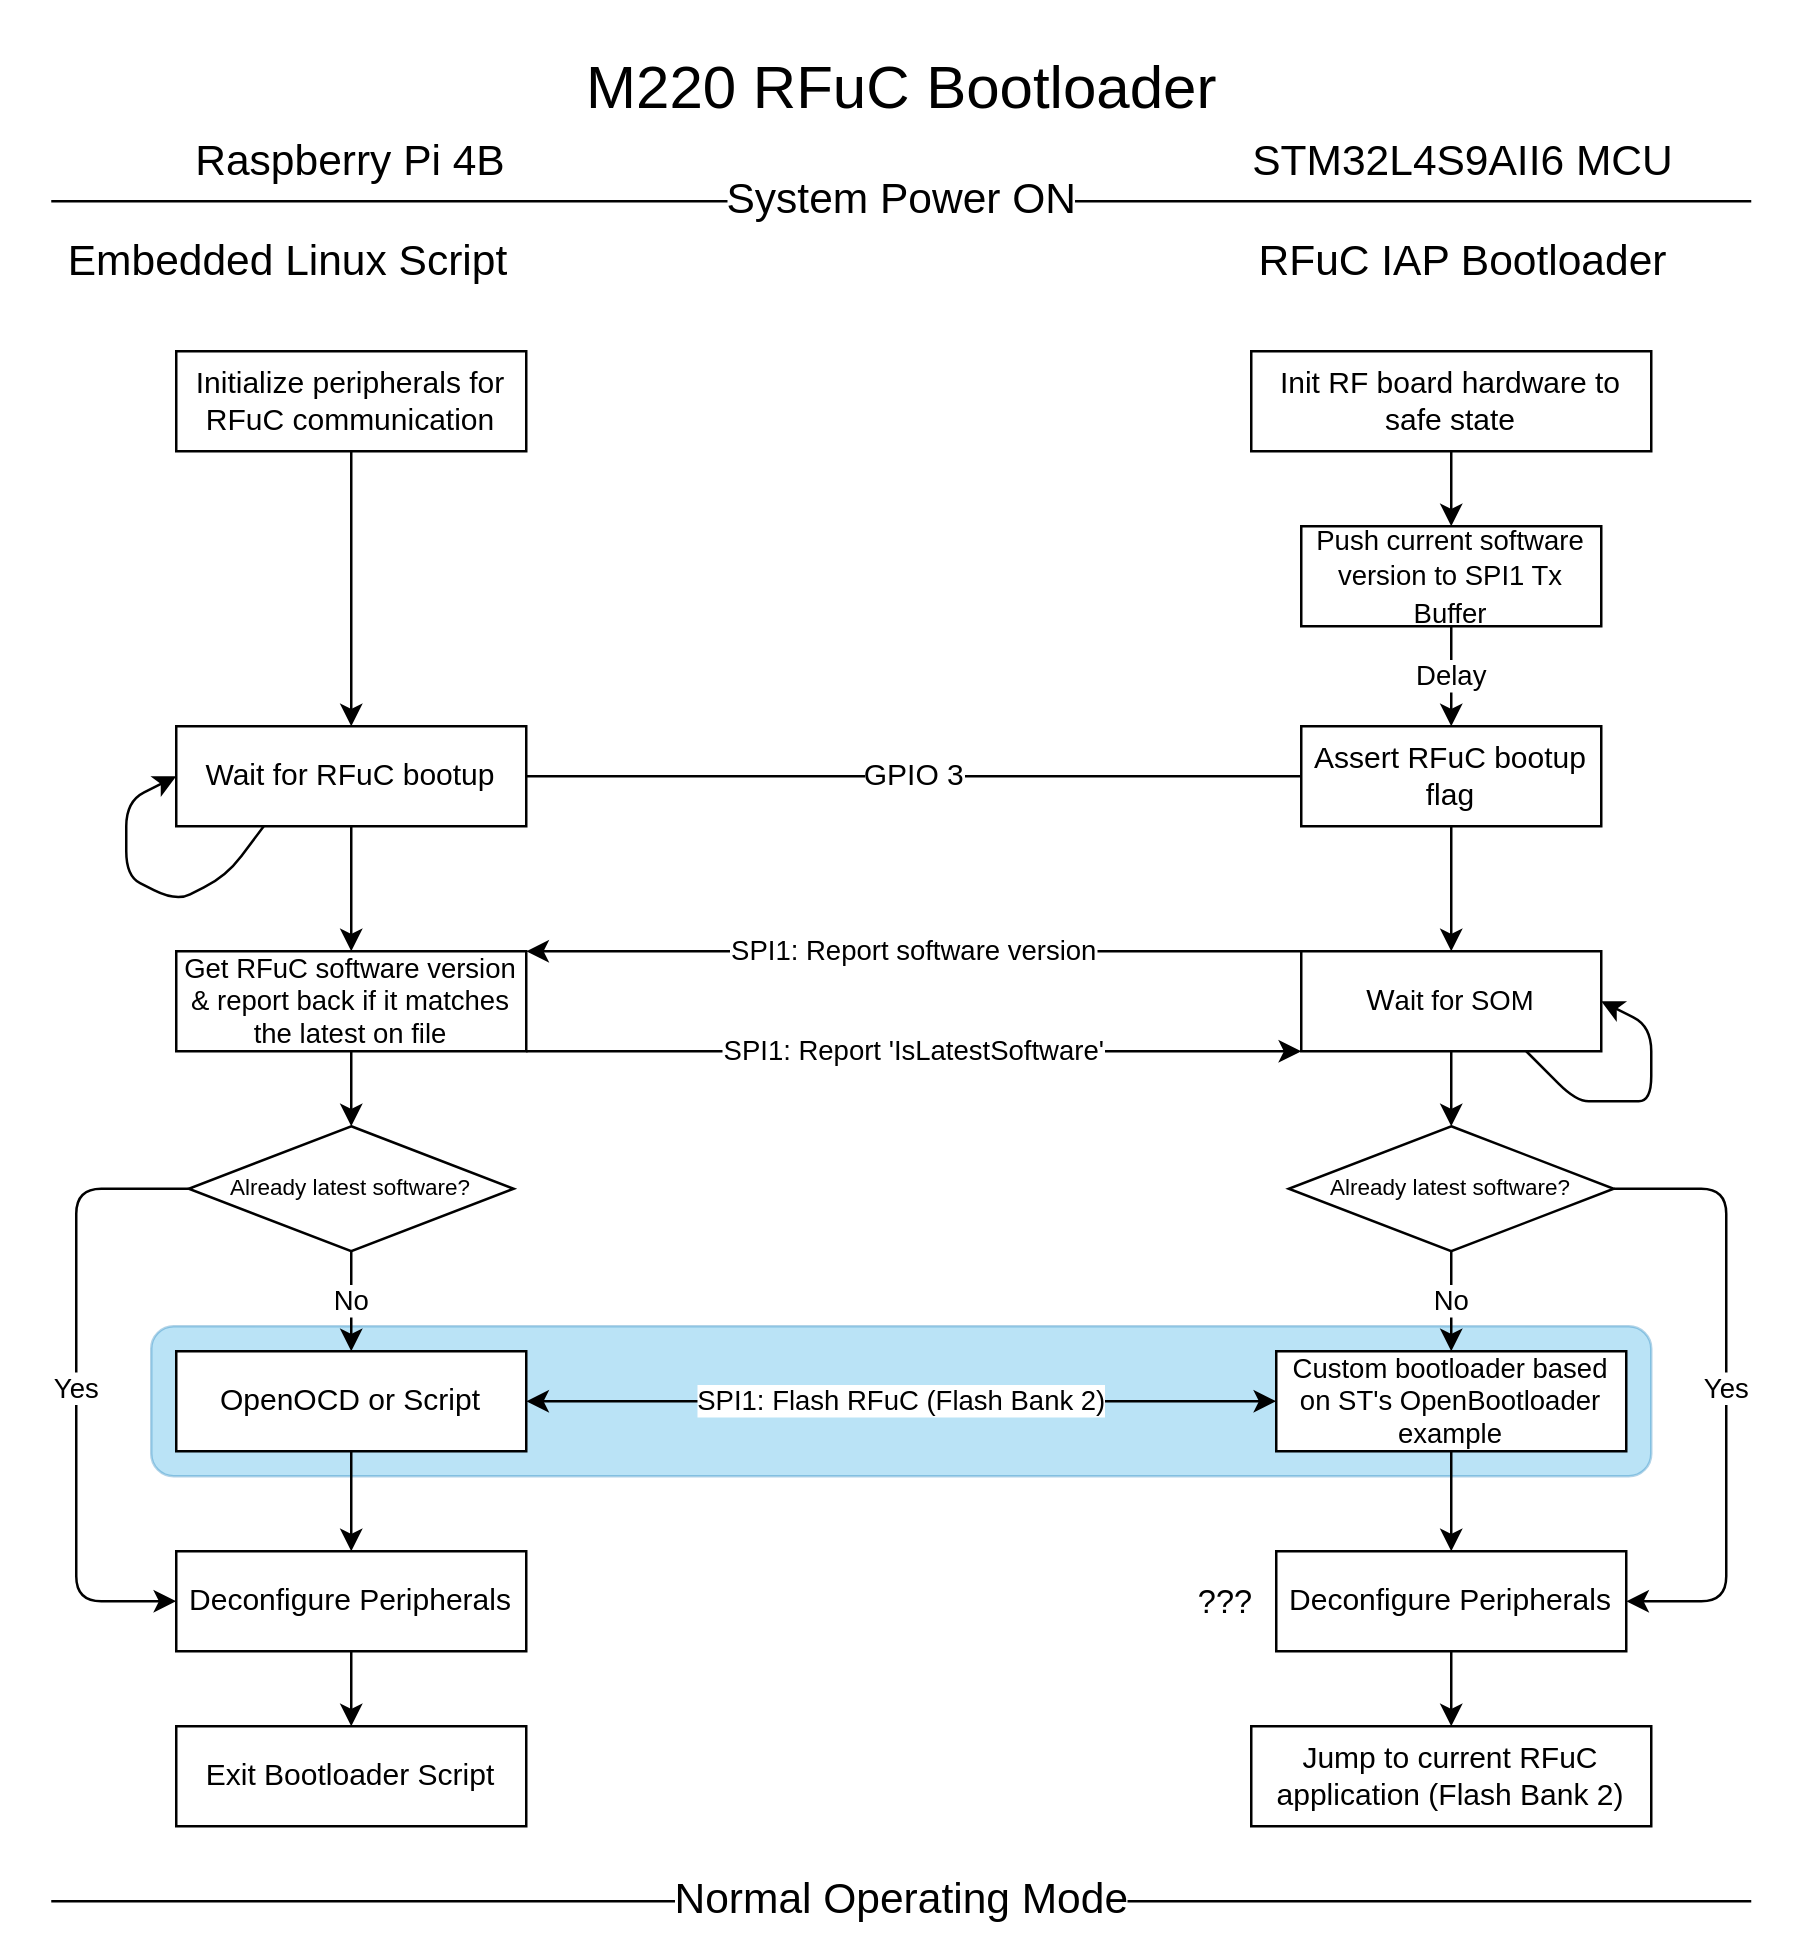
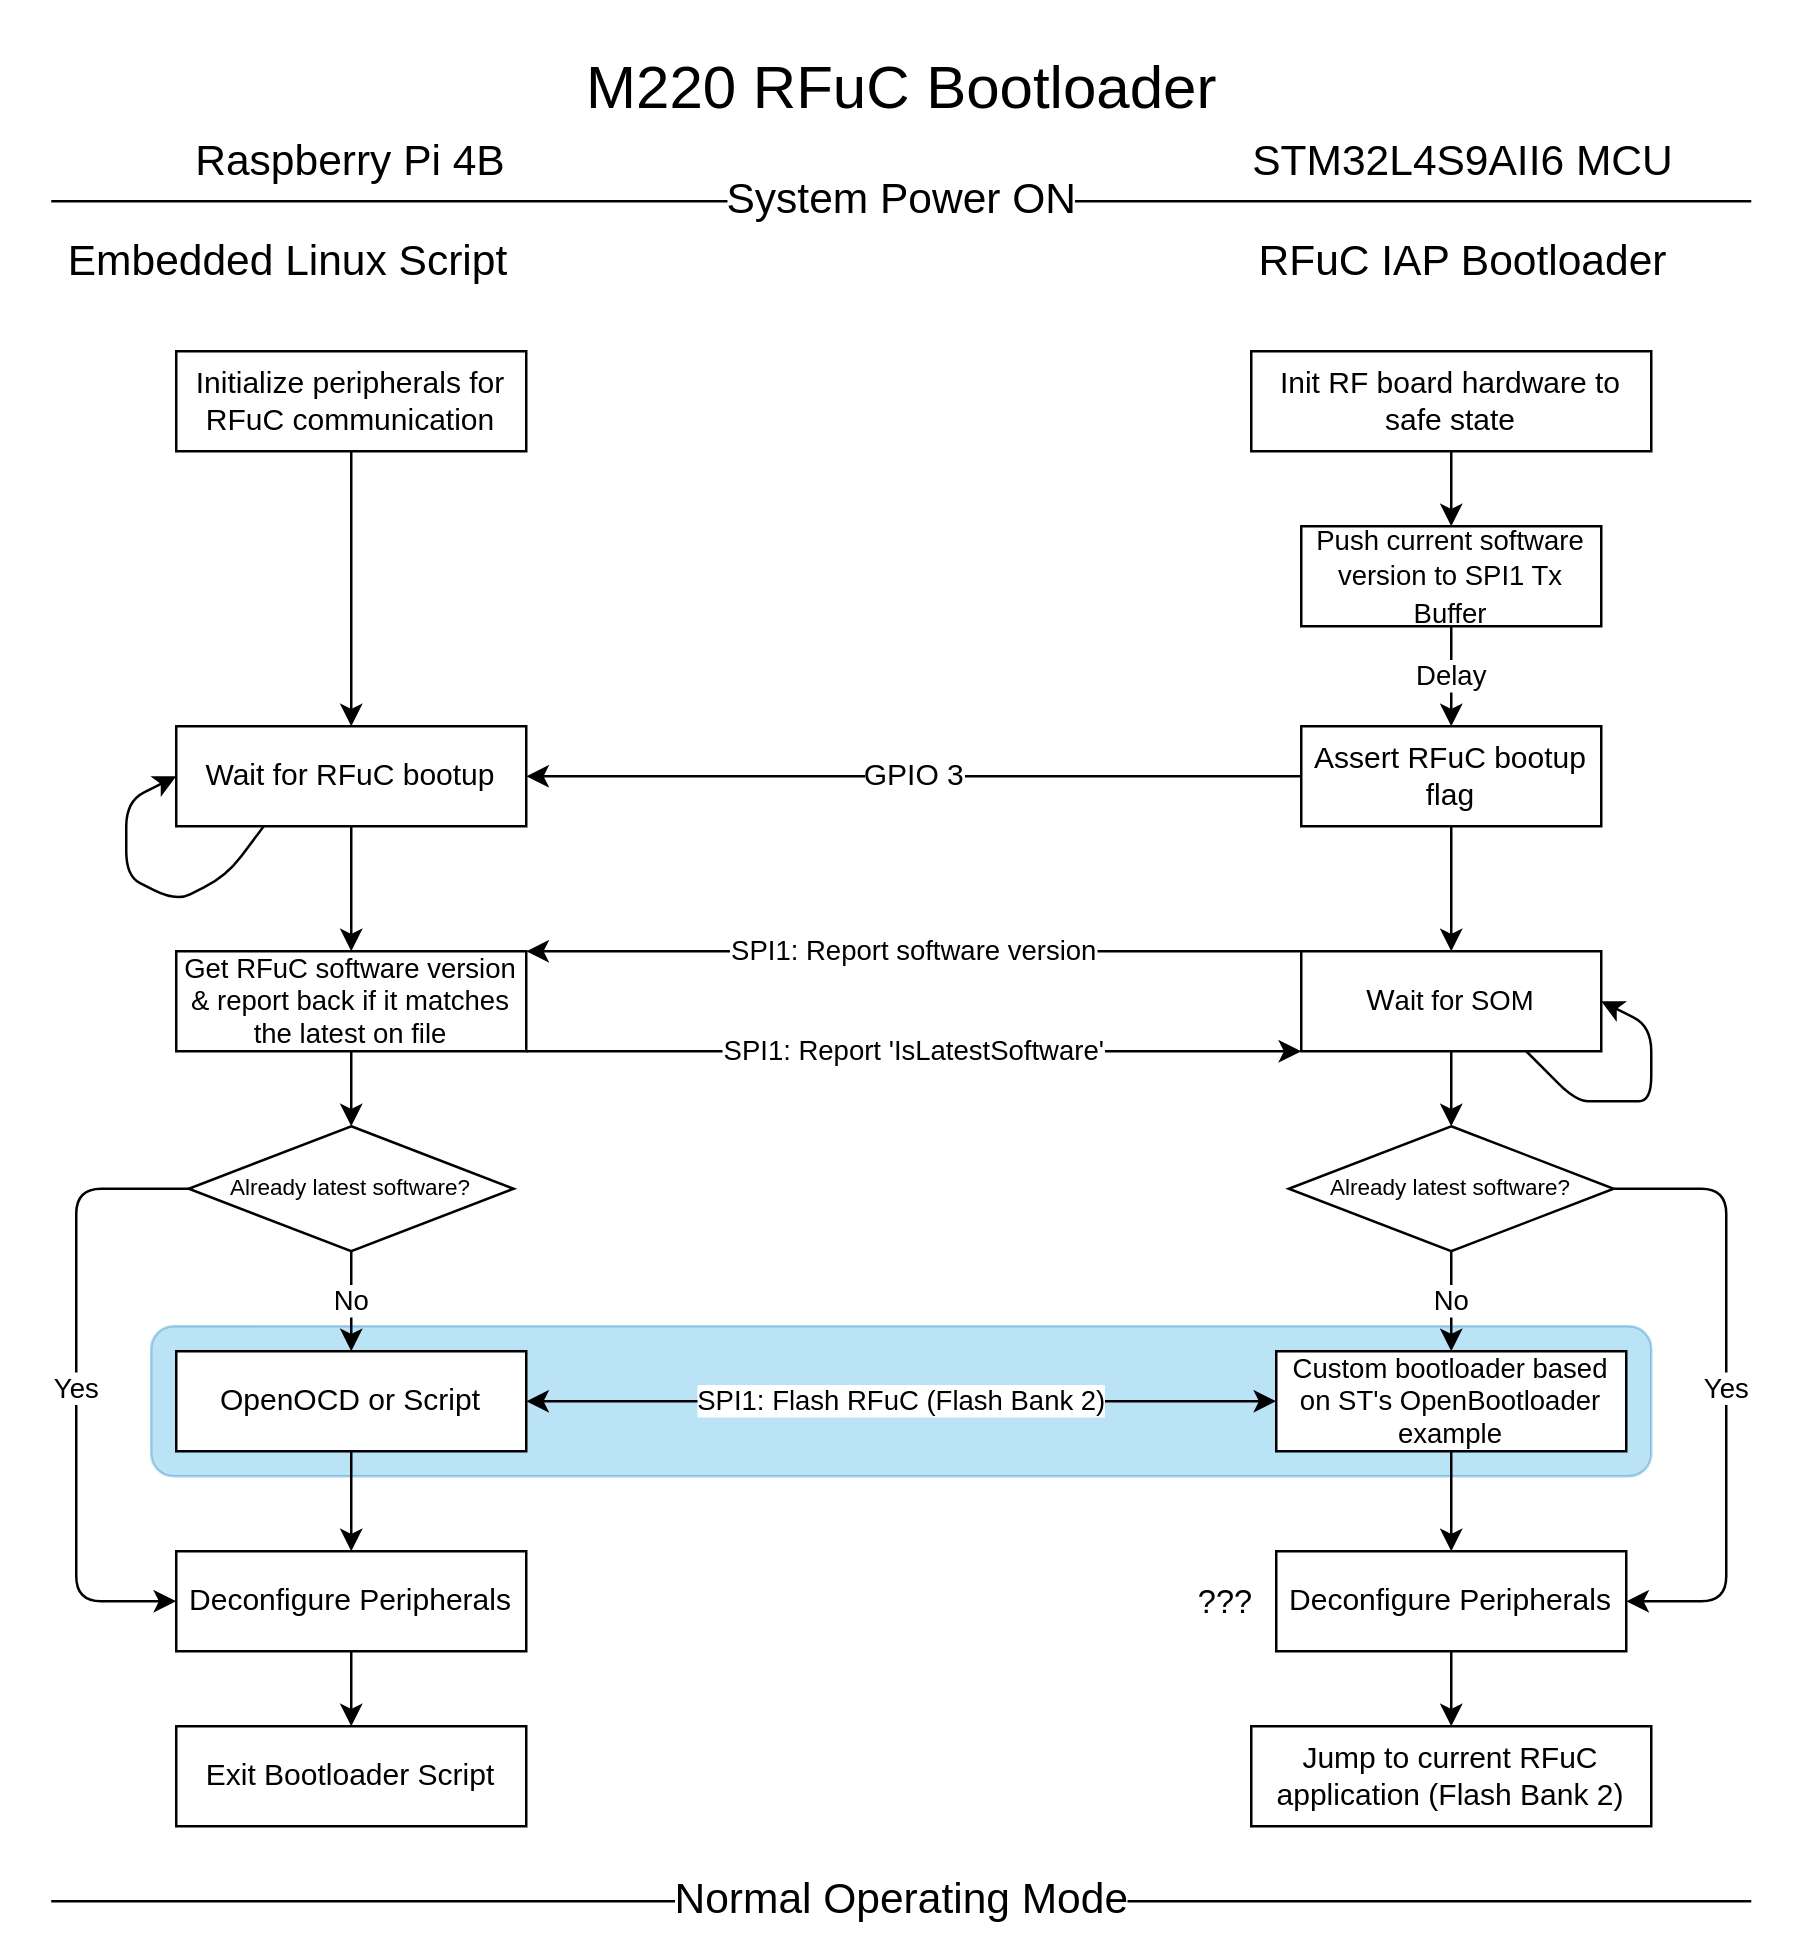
(537, 776) -> (544, 776)
